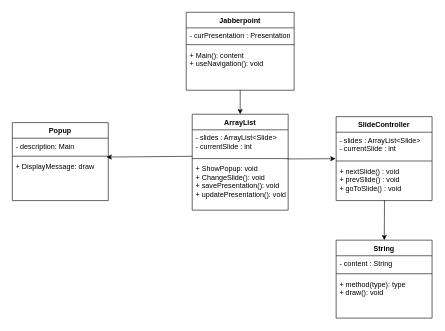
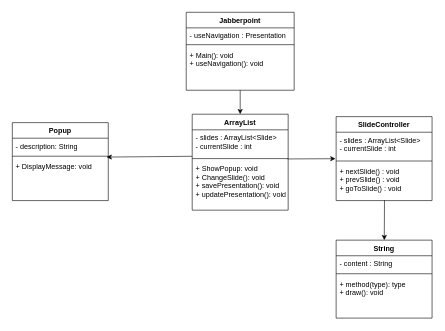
(248, 36) -> (244, 36)
(220, 55) -> (213, 55)
(48, 146) -> (52, 146)
(55, 167) -> (54, 167)
